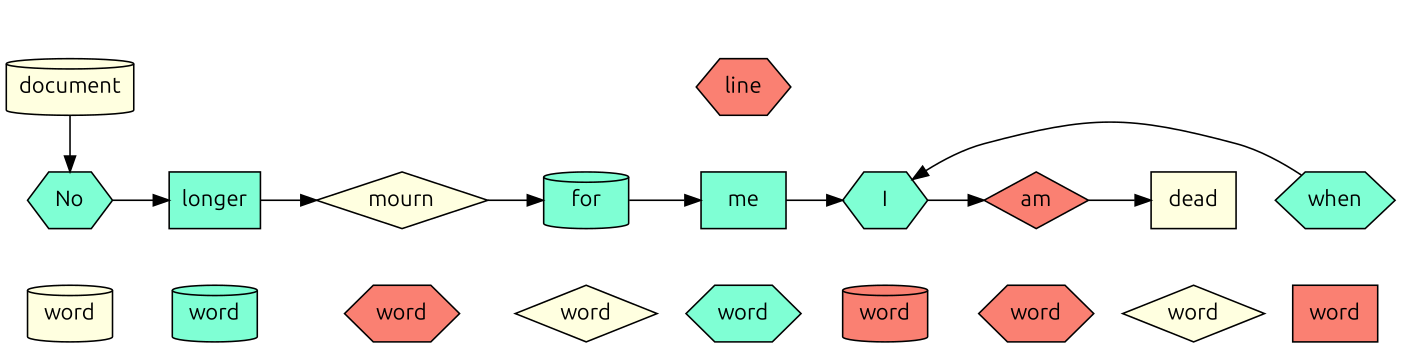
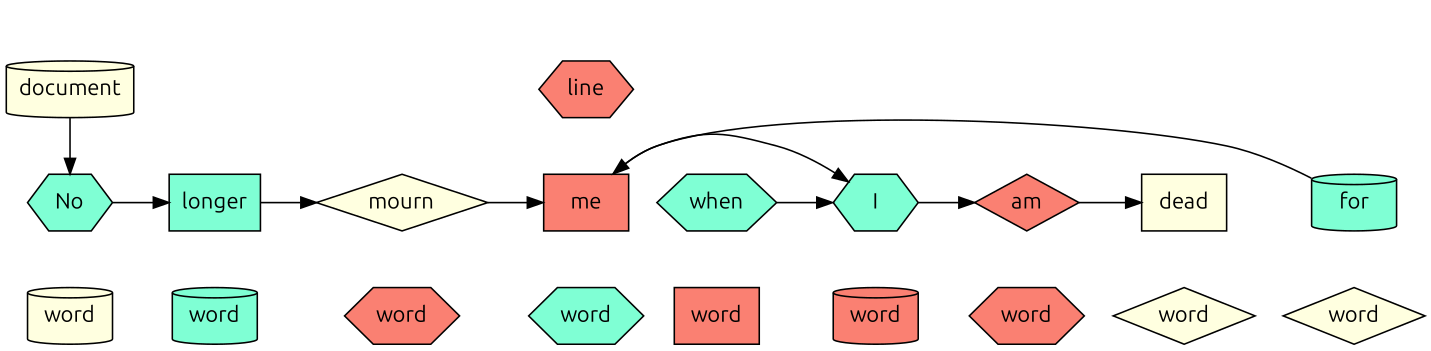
(507, 200) -> (507, 203)
(744, 200) -> (586, 203)
